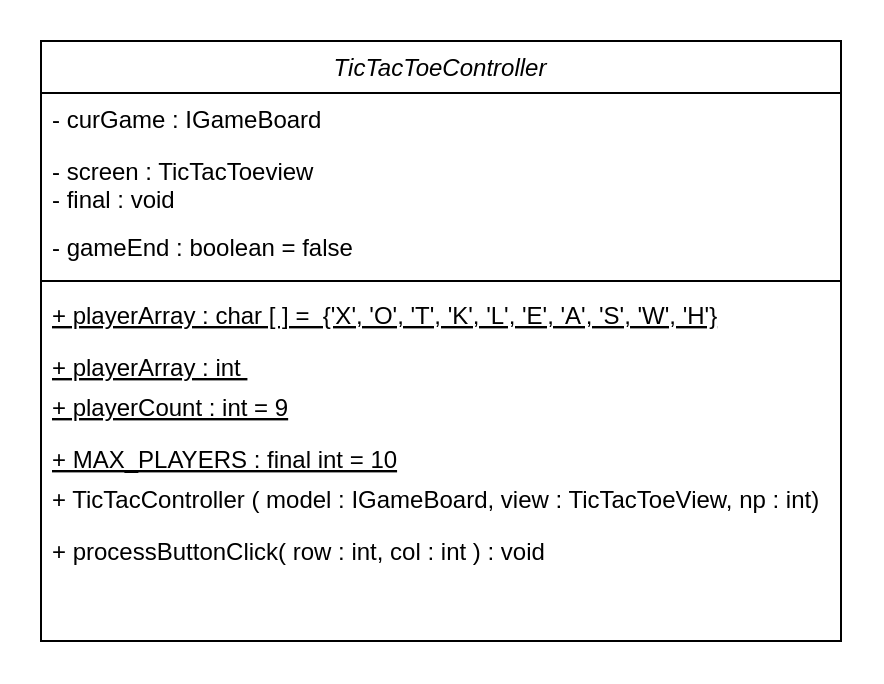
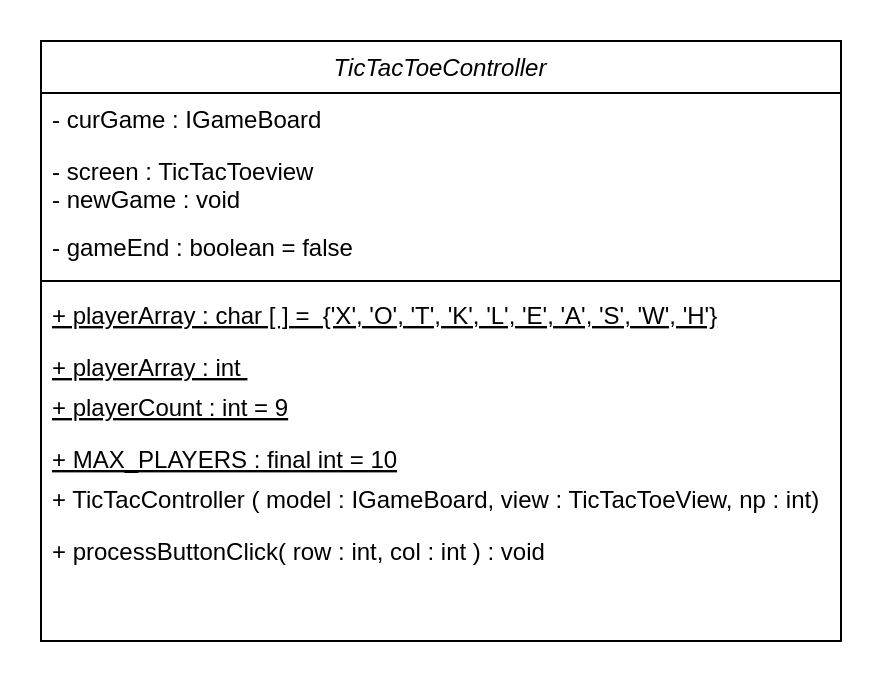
(195, 172) -> (195, 172)
